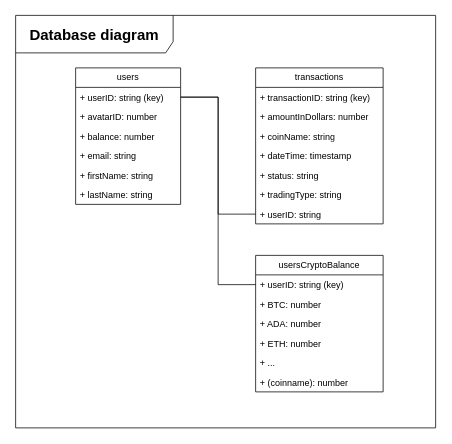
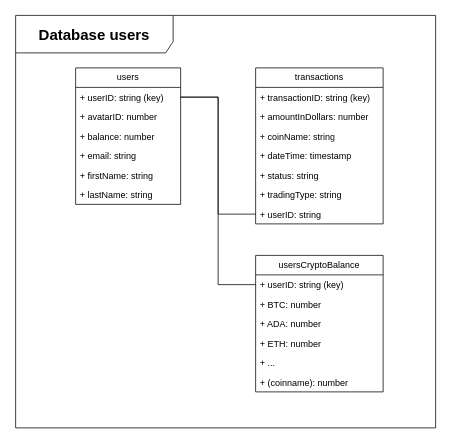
(94, 34) -> (94, 34)
